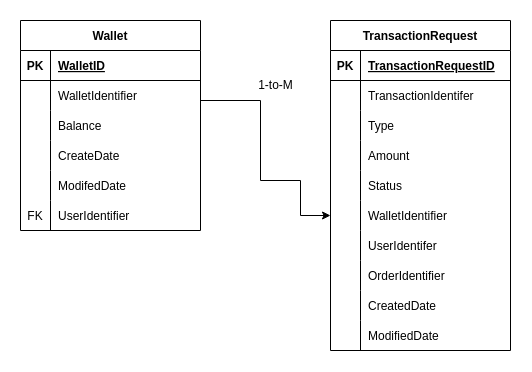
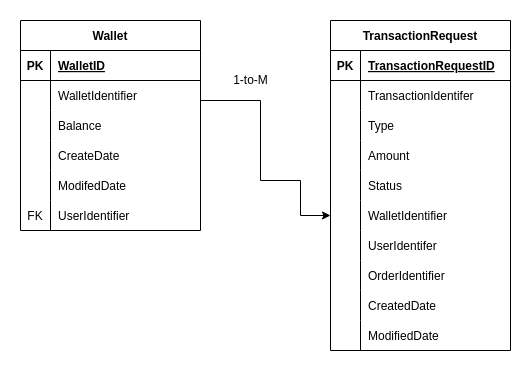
(276, 86) -> (251, 81)
